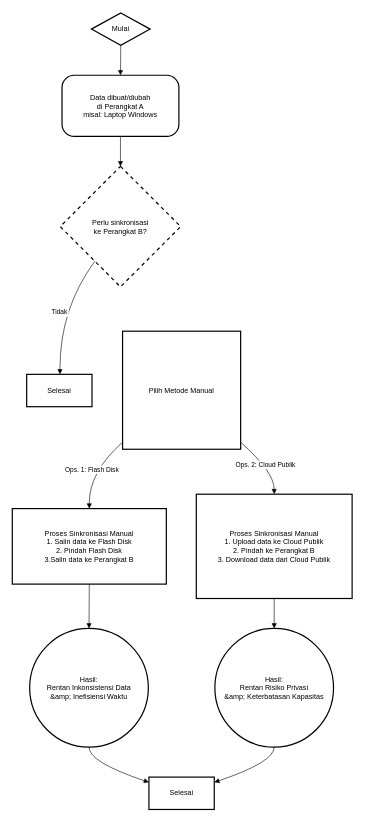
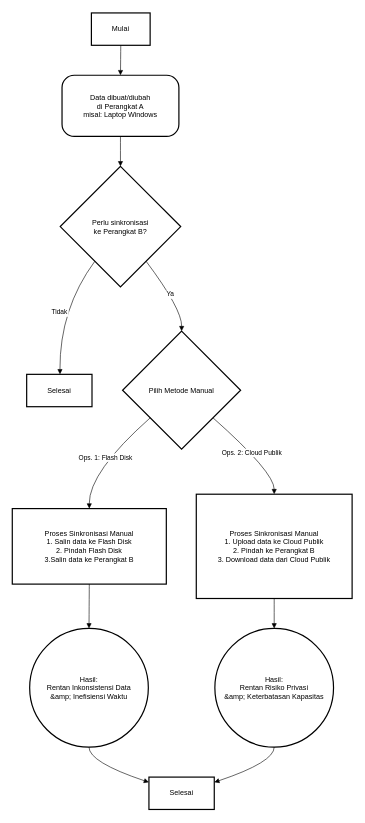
(121, 29) -> (121, 29)
(121, 226) -> (121, 226)
none -> (167, 291)
(182, 390) -> (182, 390)
